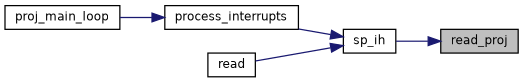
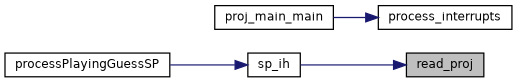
(62, 17) -> (274, 17)
(315, 32) -> none
(232, 65) -> (87, 65)
